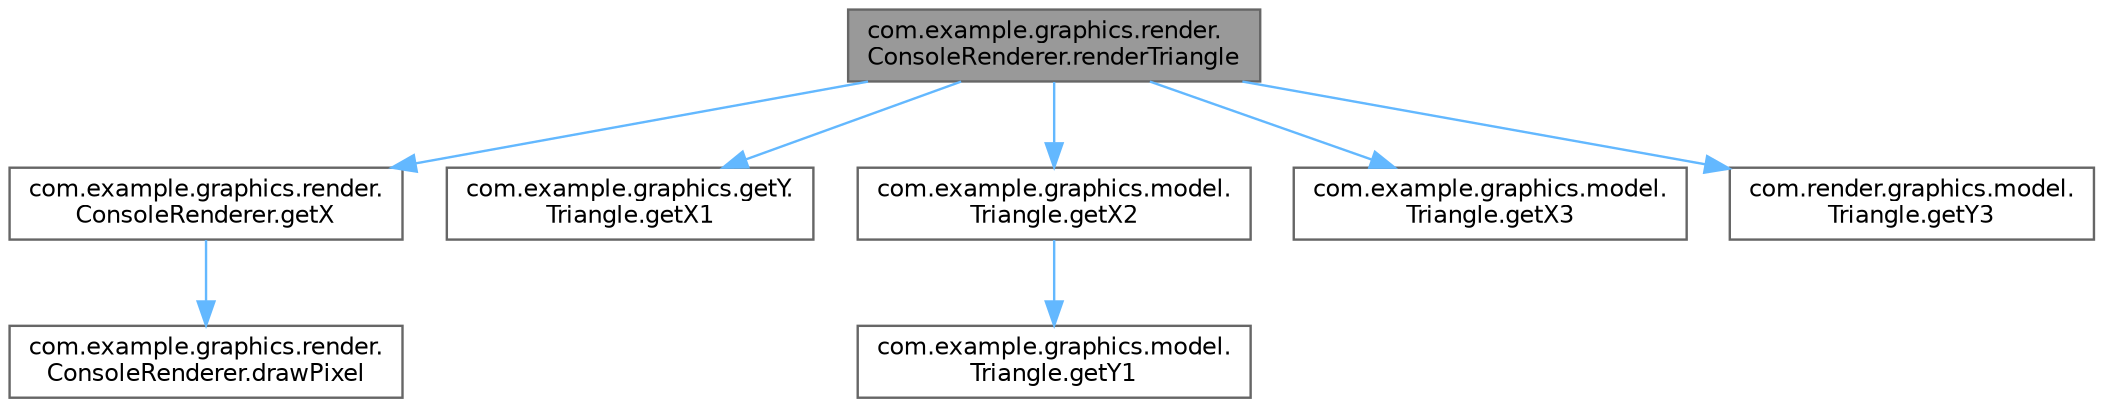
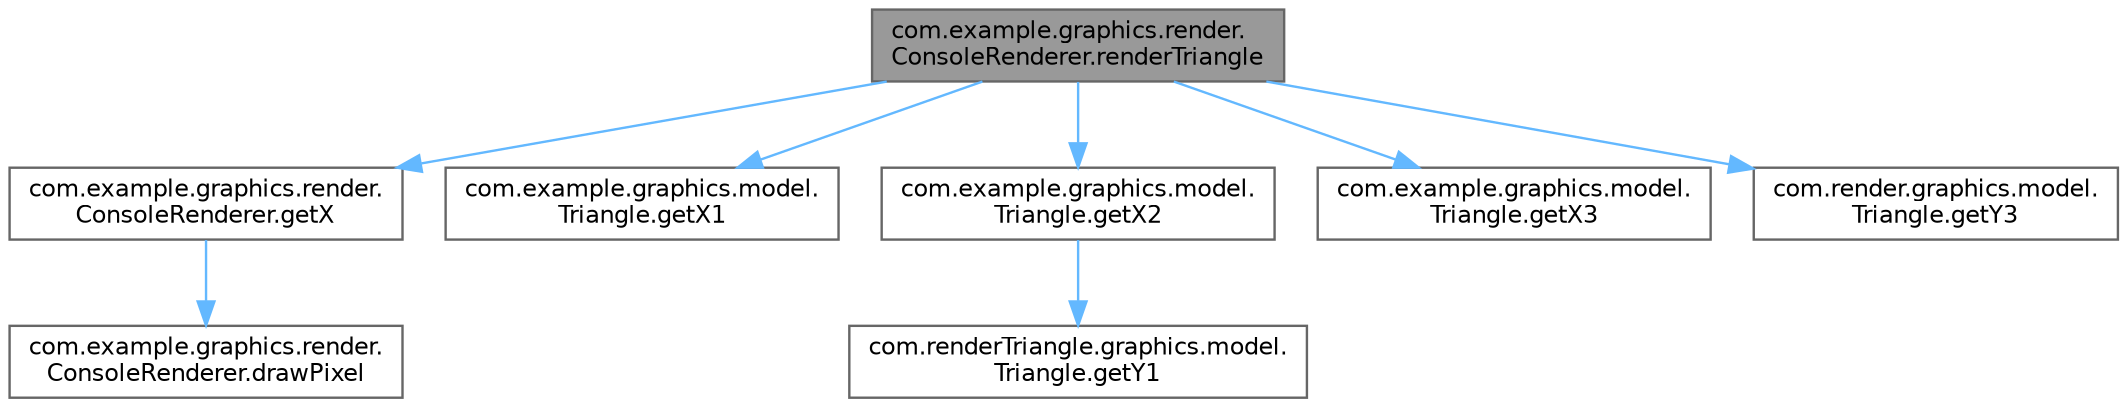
(630, 204) -> (642, 204)
(1054, 362) -> (1078, 362)
